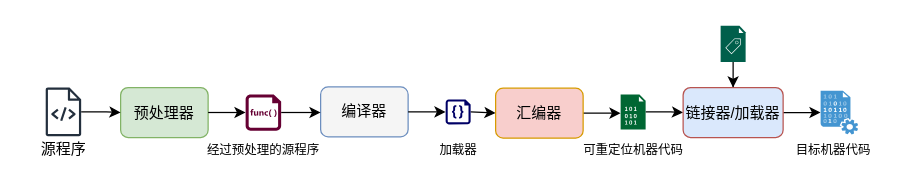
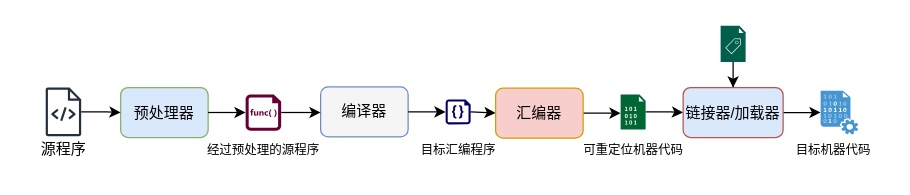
(164, 113) -> (164, 113)
(459, 149) -> (459, 149)
